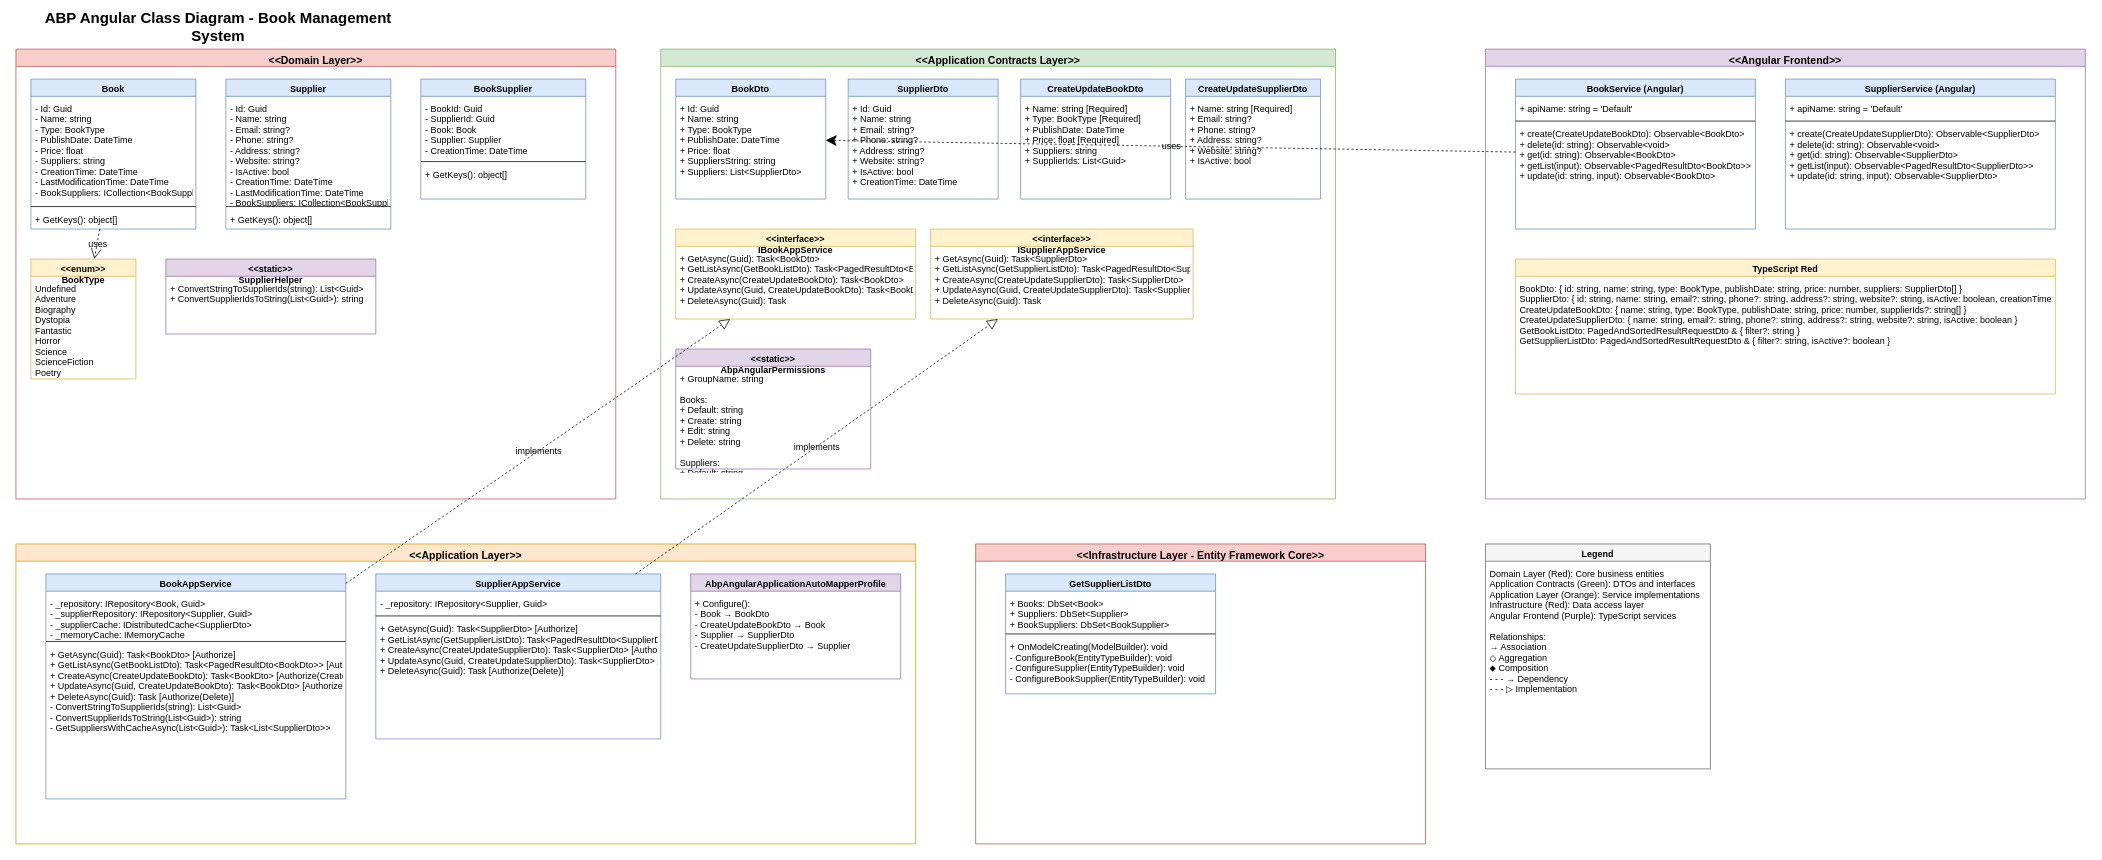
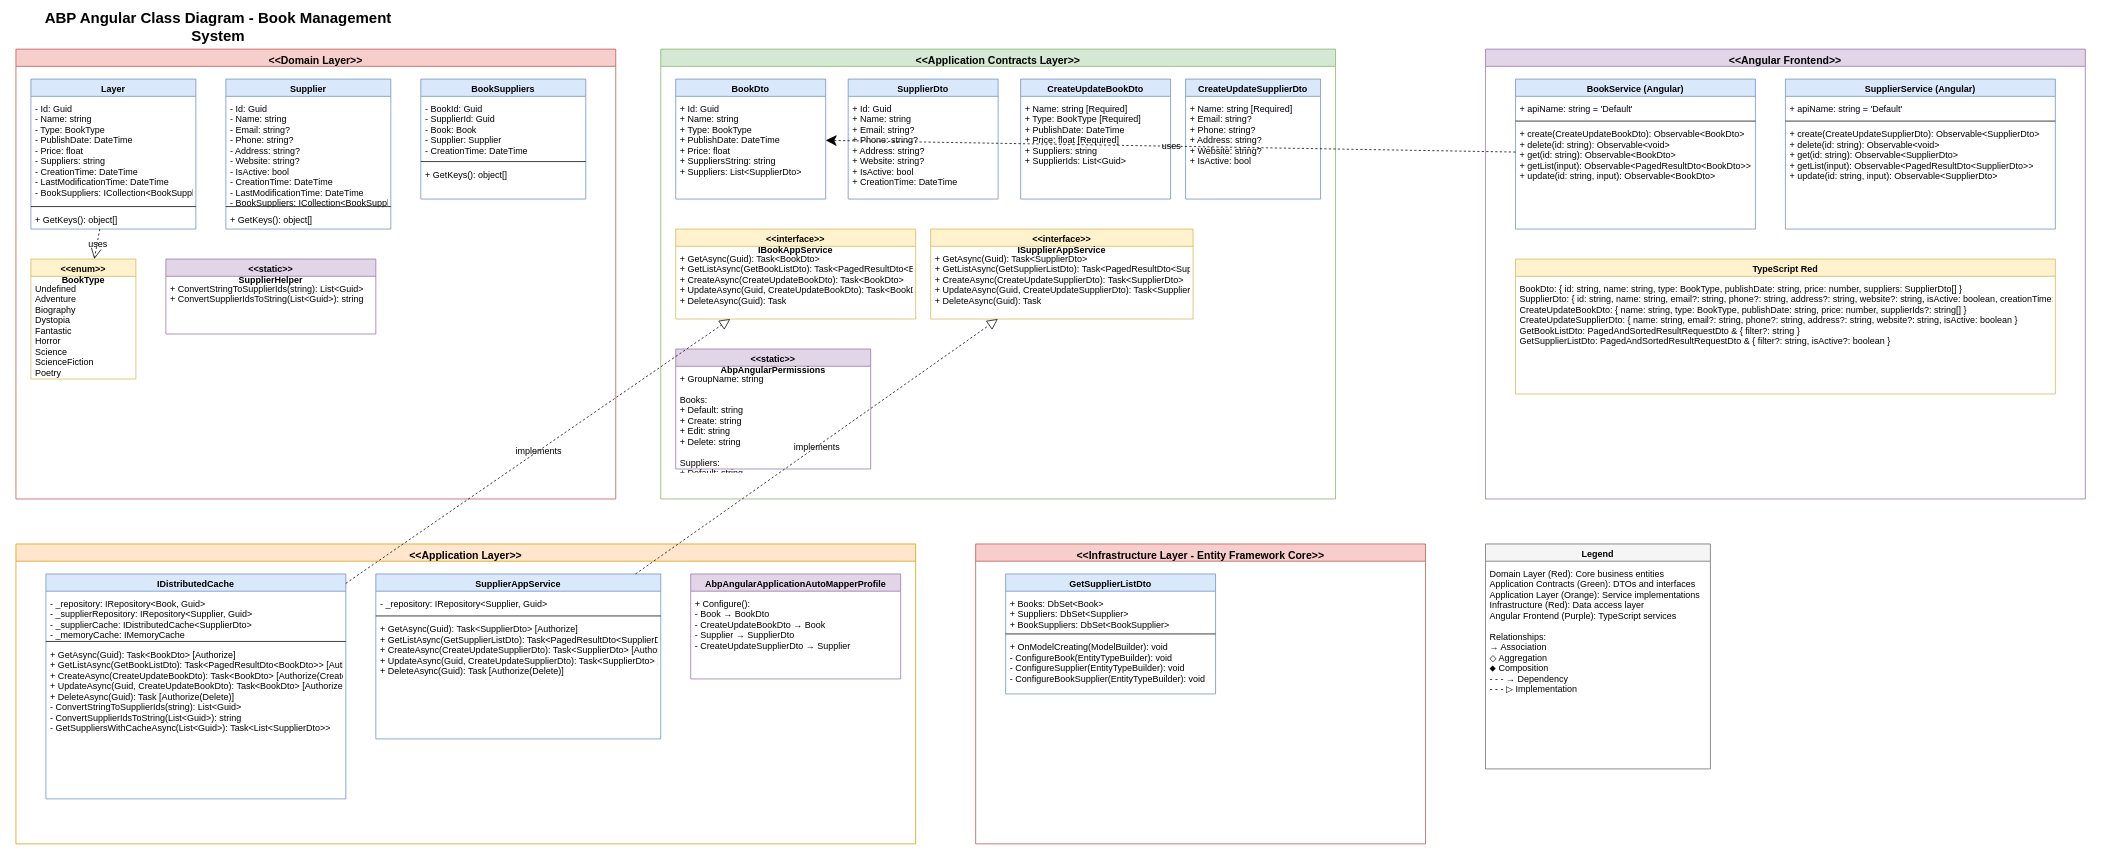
(113, 89) -> (113, 89)
(503, 89) -> (503, 89)
(195, 584) -> (195, 584)
